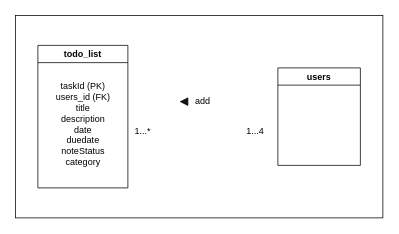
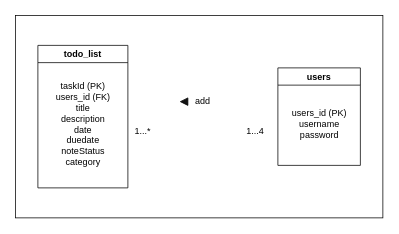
none -> (319, 124)
